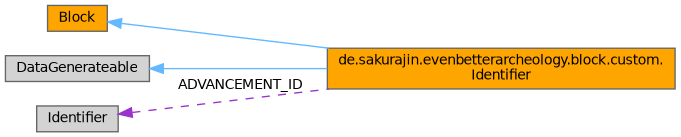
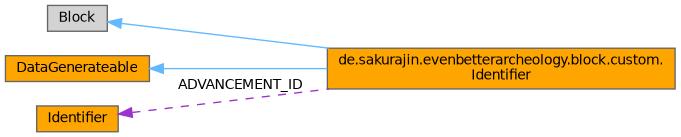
(77, 18) -> (77, 18)
(77, 69) -> (77, 69)
(77, 119) -> (77, 119)
